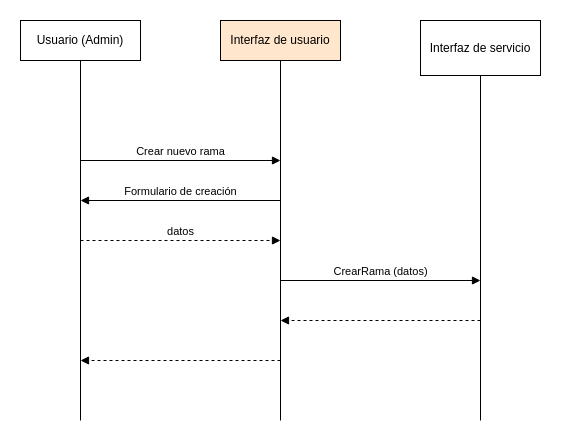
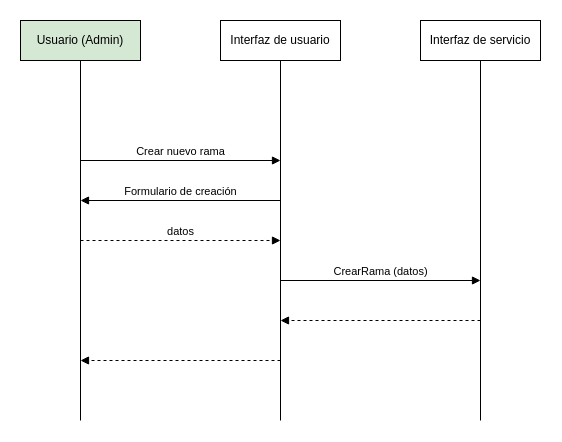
(81, 41) -> (81, 41)
(281, 41) -> (281, 41)
(481, 48) -> (481, 41)
